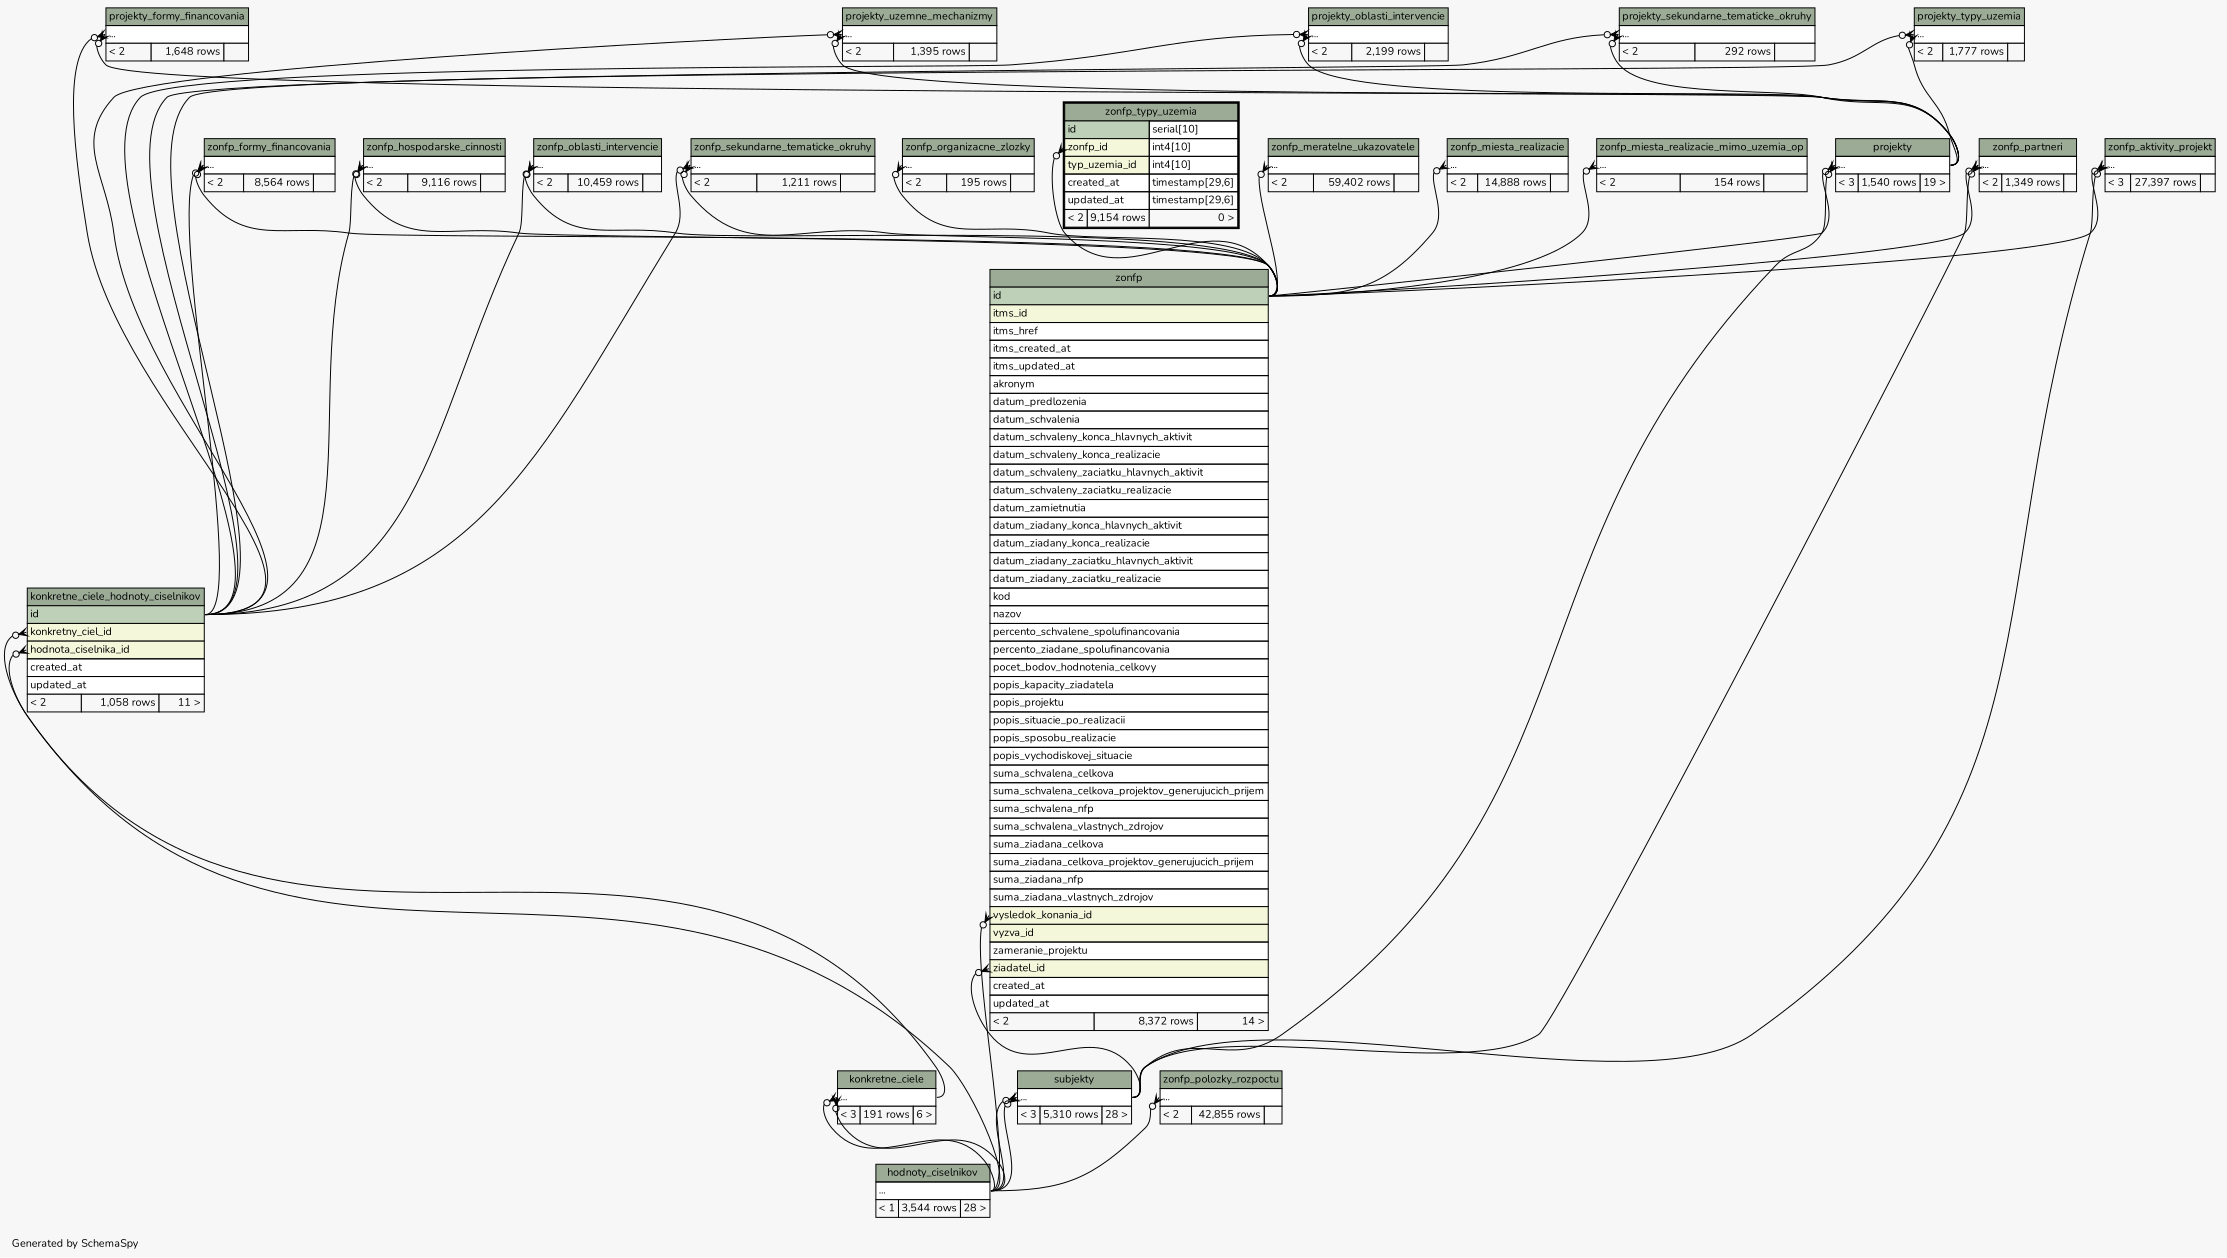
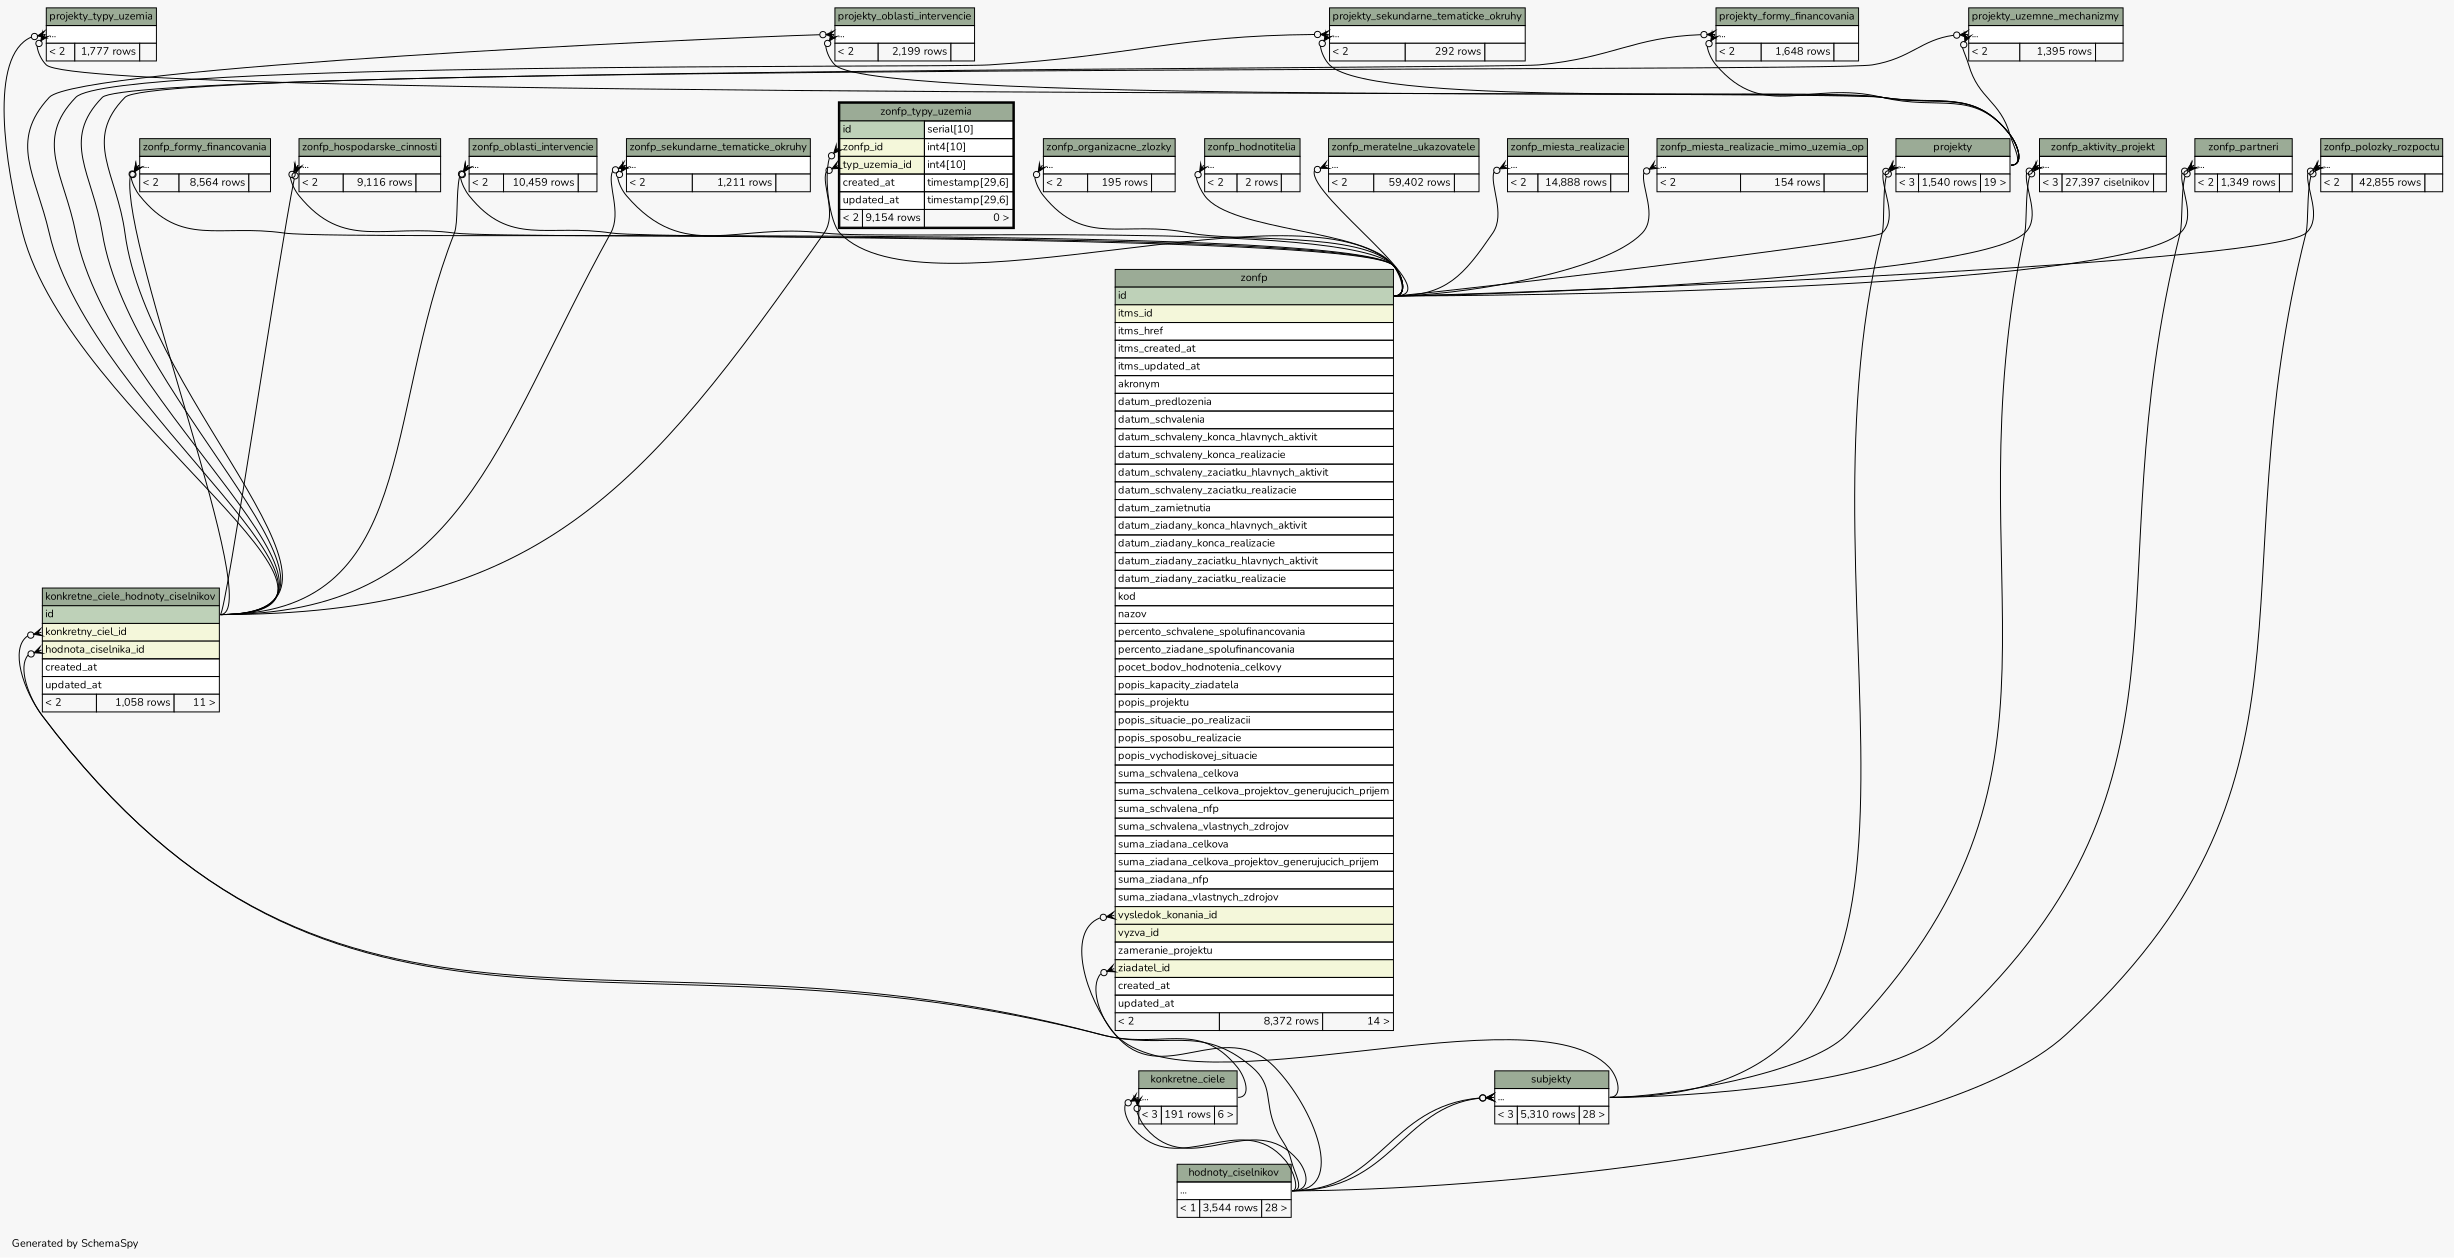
none -> (1252, 165)
(2166, 182) -> (2108, 182)
none -> (1883, 275)
none -> (602, 497)
